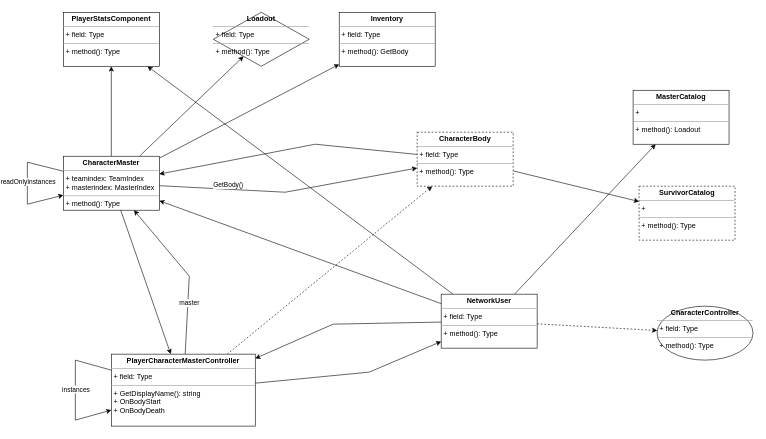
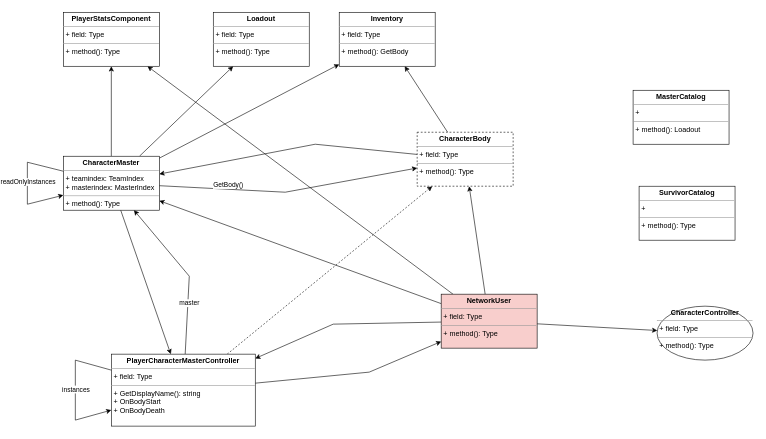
(261, 39) -> (261, 39)
(574, 186) -> (427, 101)
(607, 197) -> (478, 242)
(687, 213) -> (687, 213)
(489, 321) -> (489, 321)
(595, 327) -> (595, 327)
